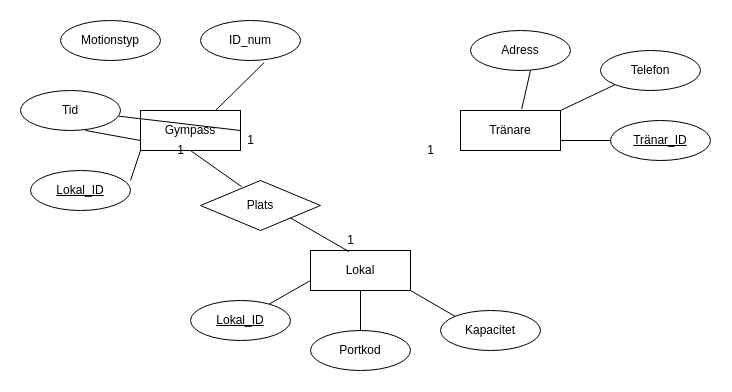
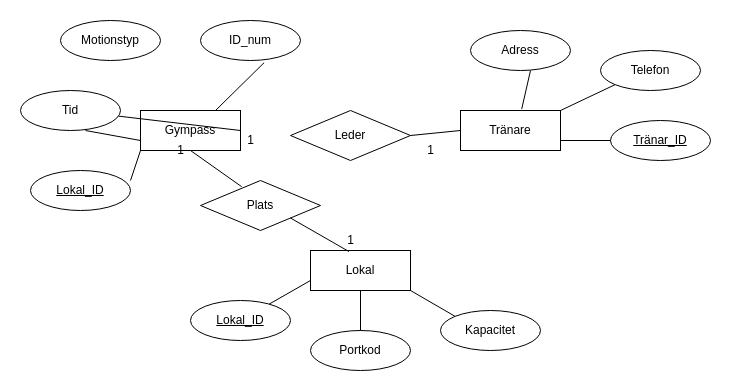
none -> (436, 133)
none -> (351, 136)
